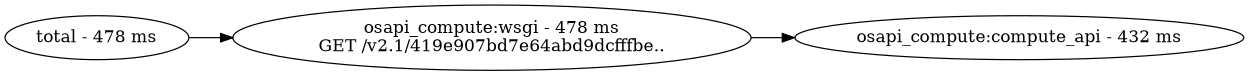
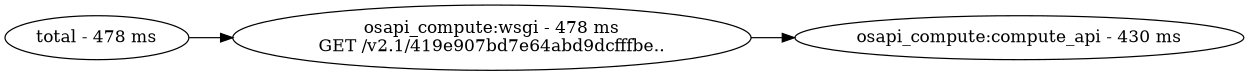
(1019, 38) -> (1019, 38)
